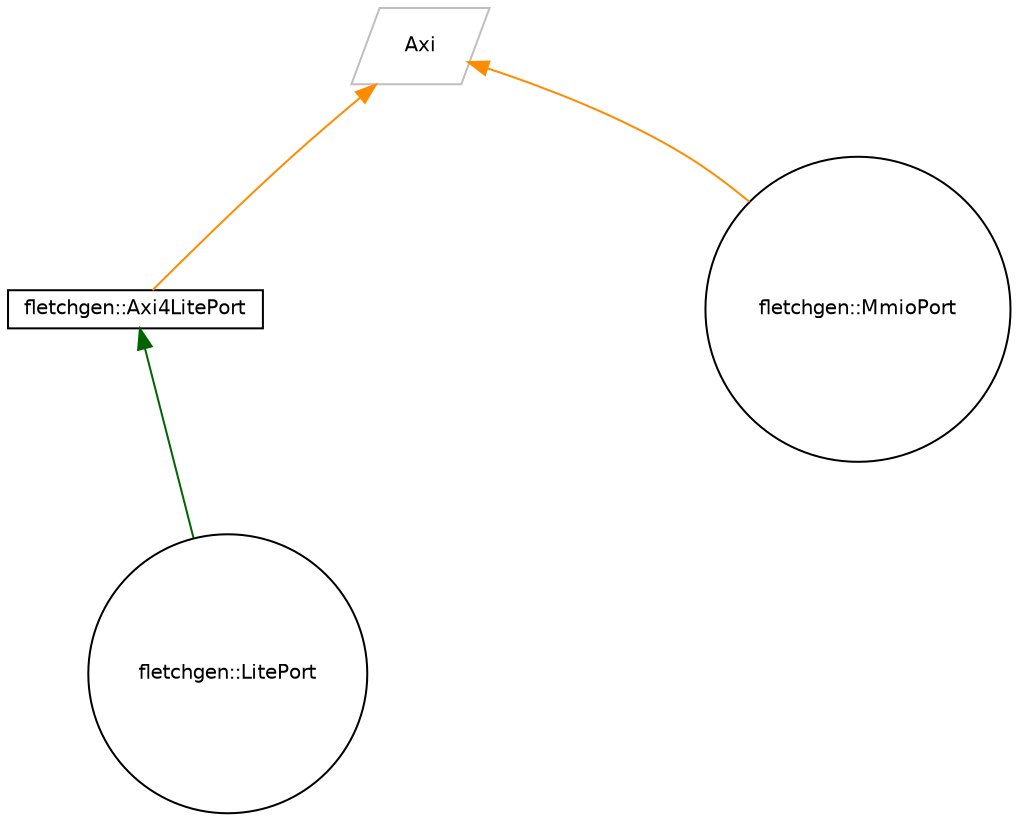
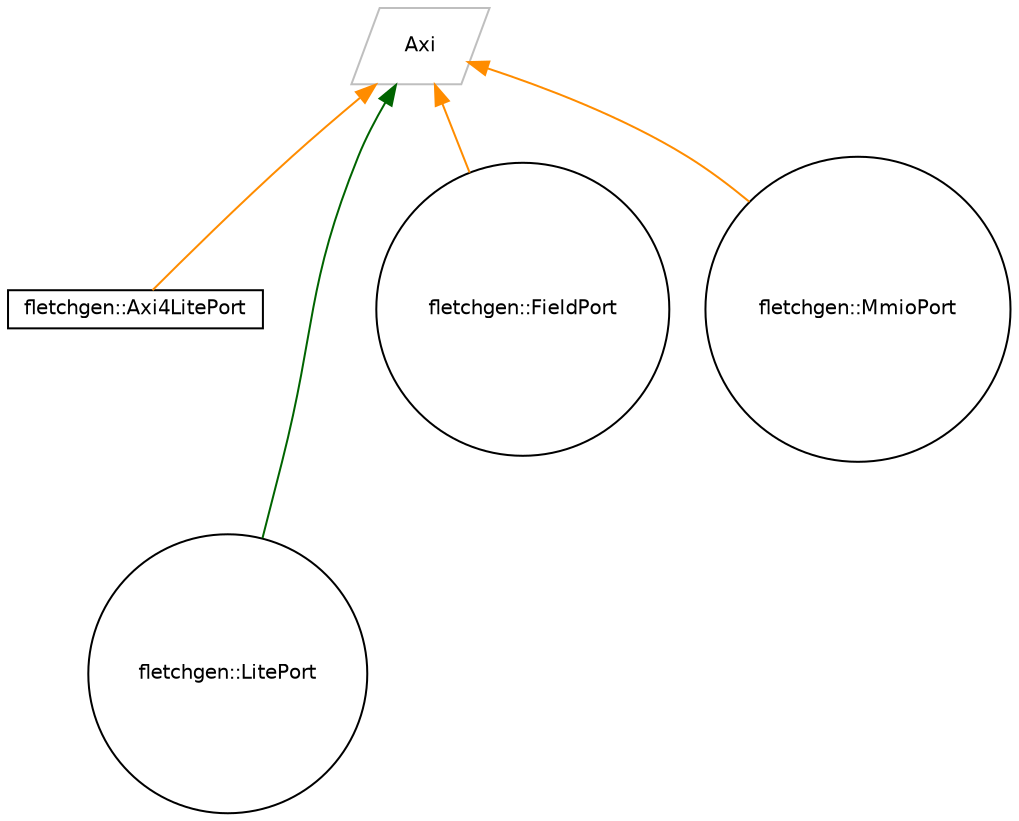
none -> (523, 309)
(169, 443) -> (312, 316)
